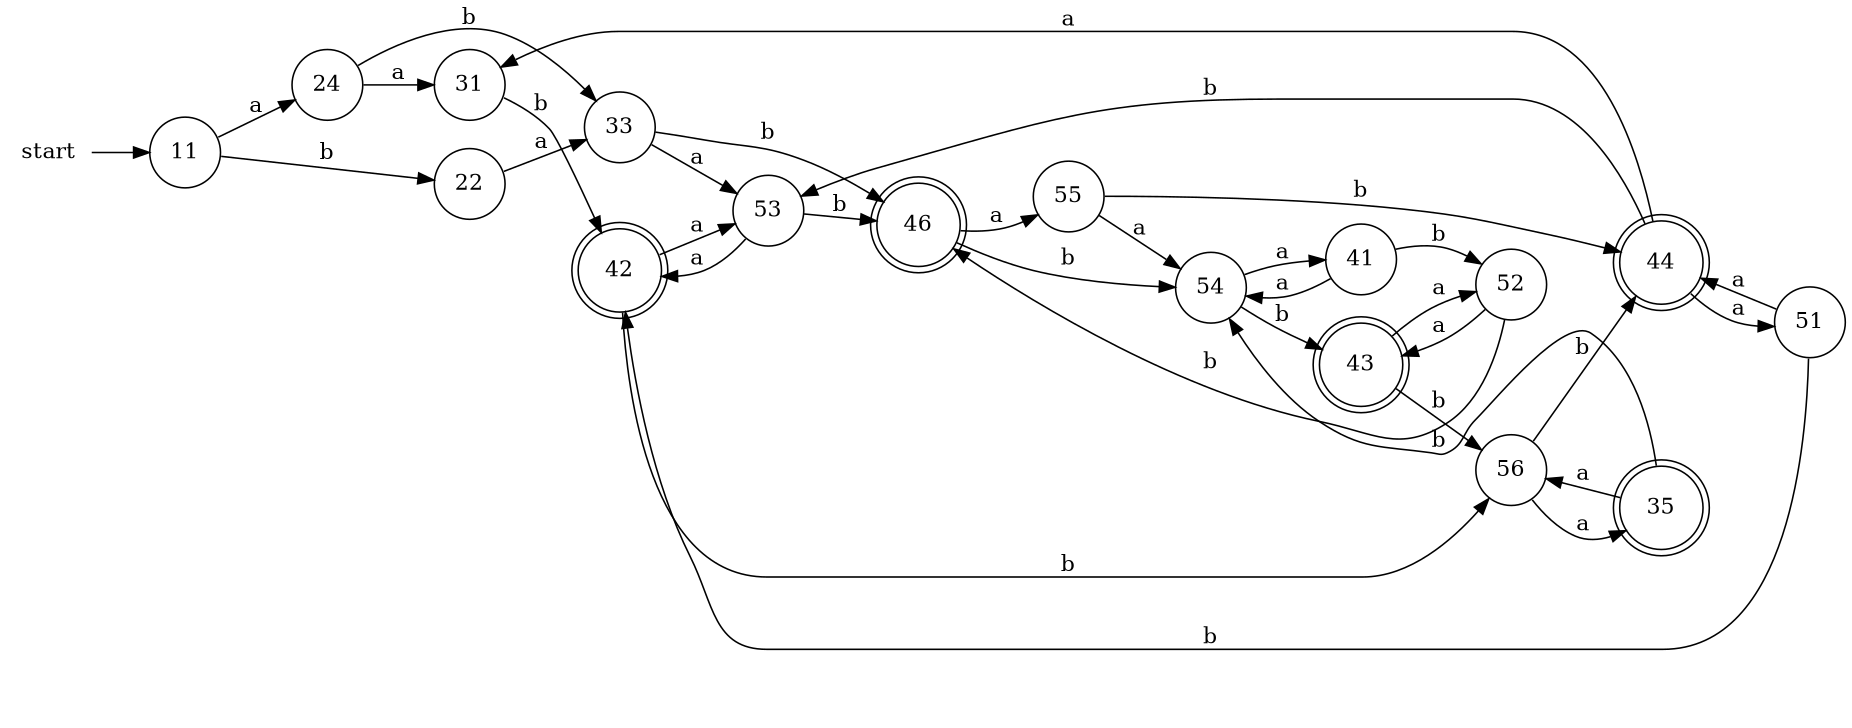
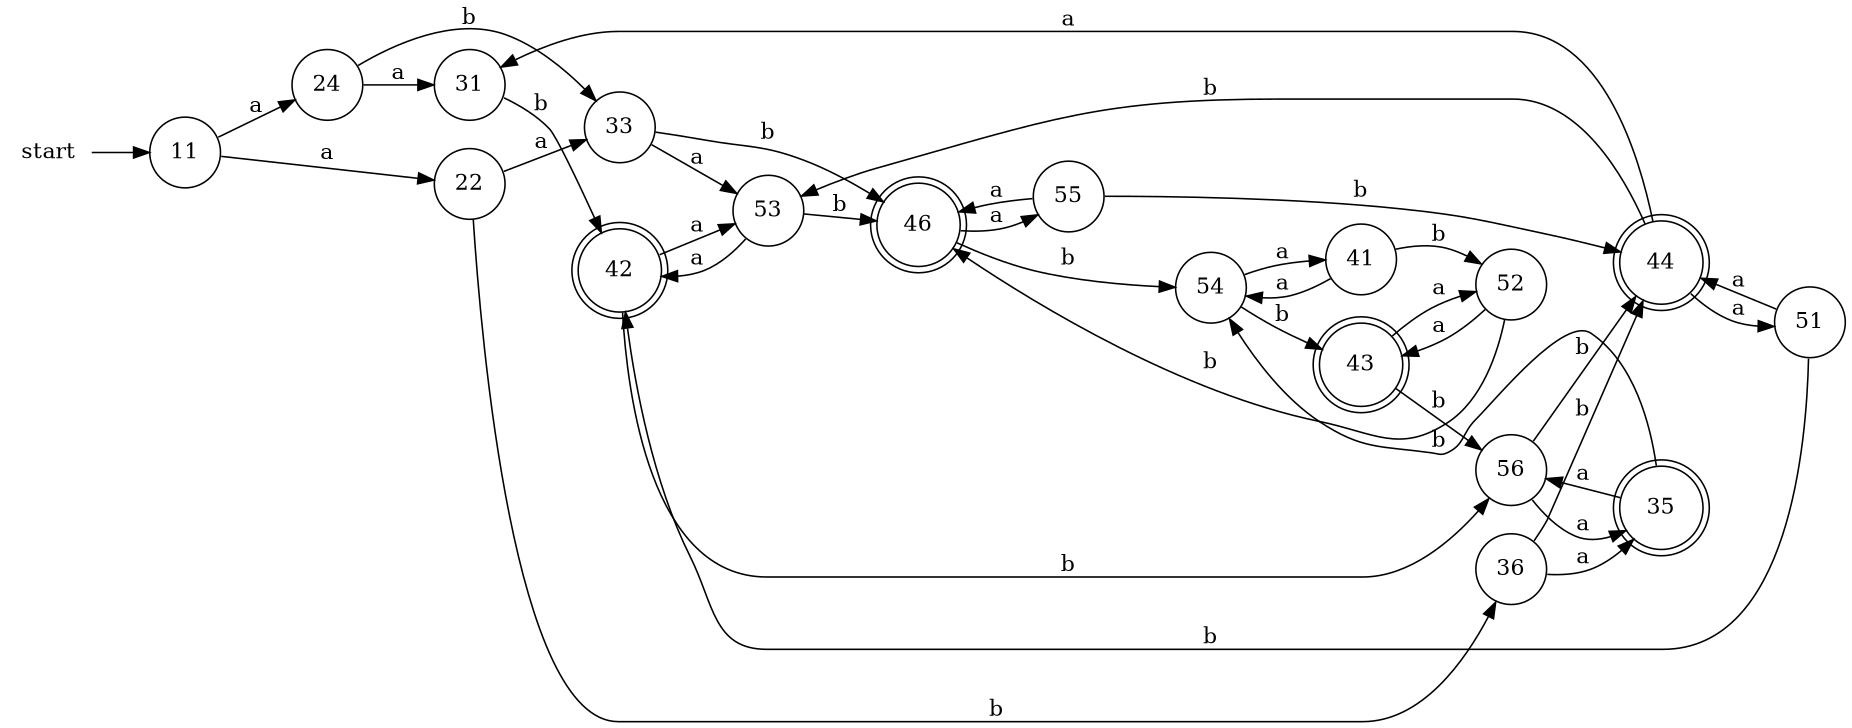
(327, 153) -> (327, 153)
(1133, 237) -> (1003, 202)
none -> (1511, 569)
